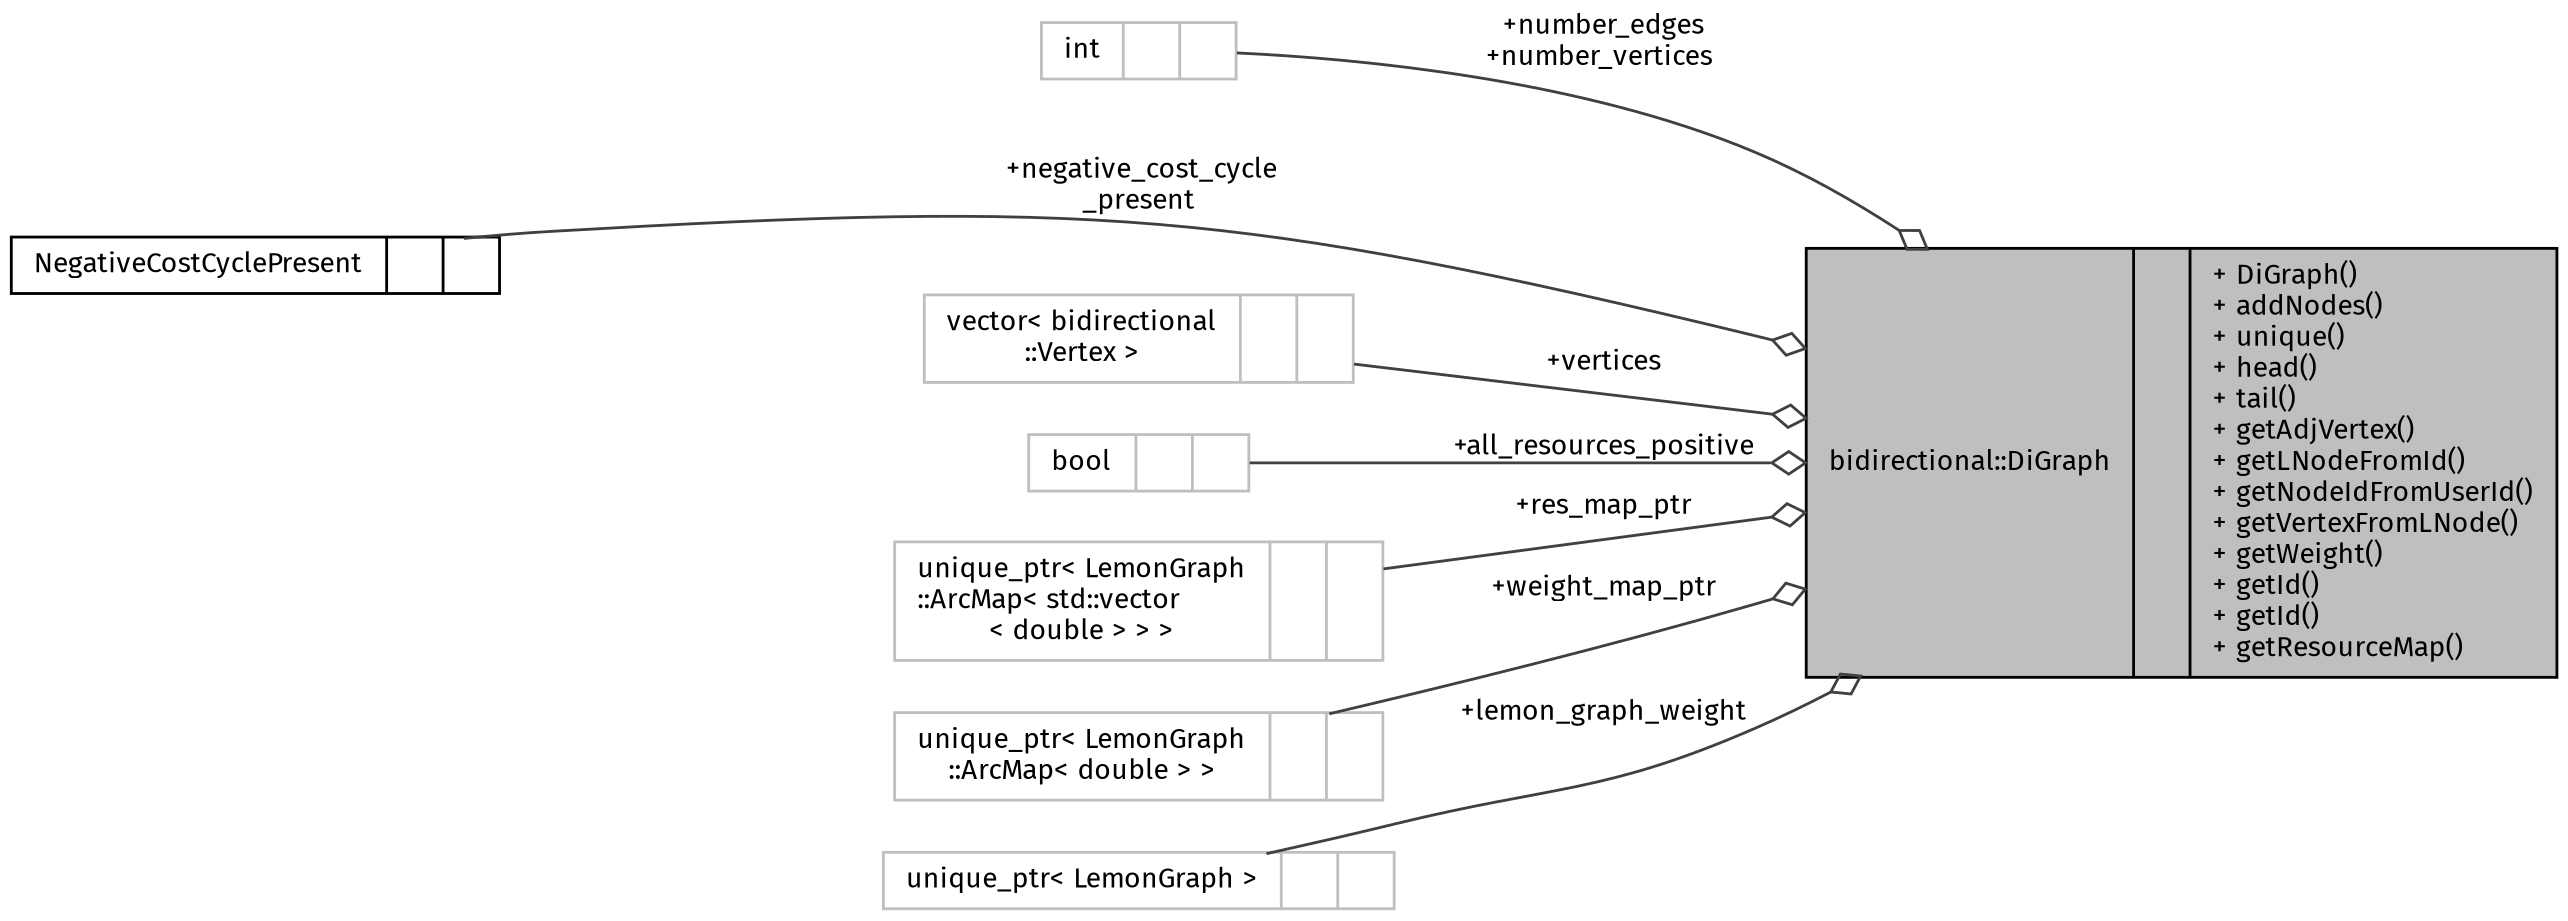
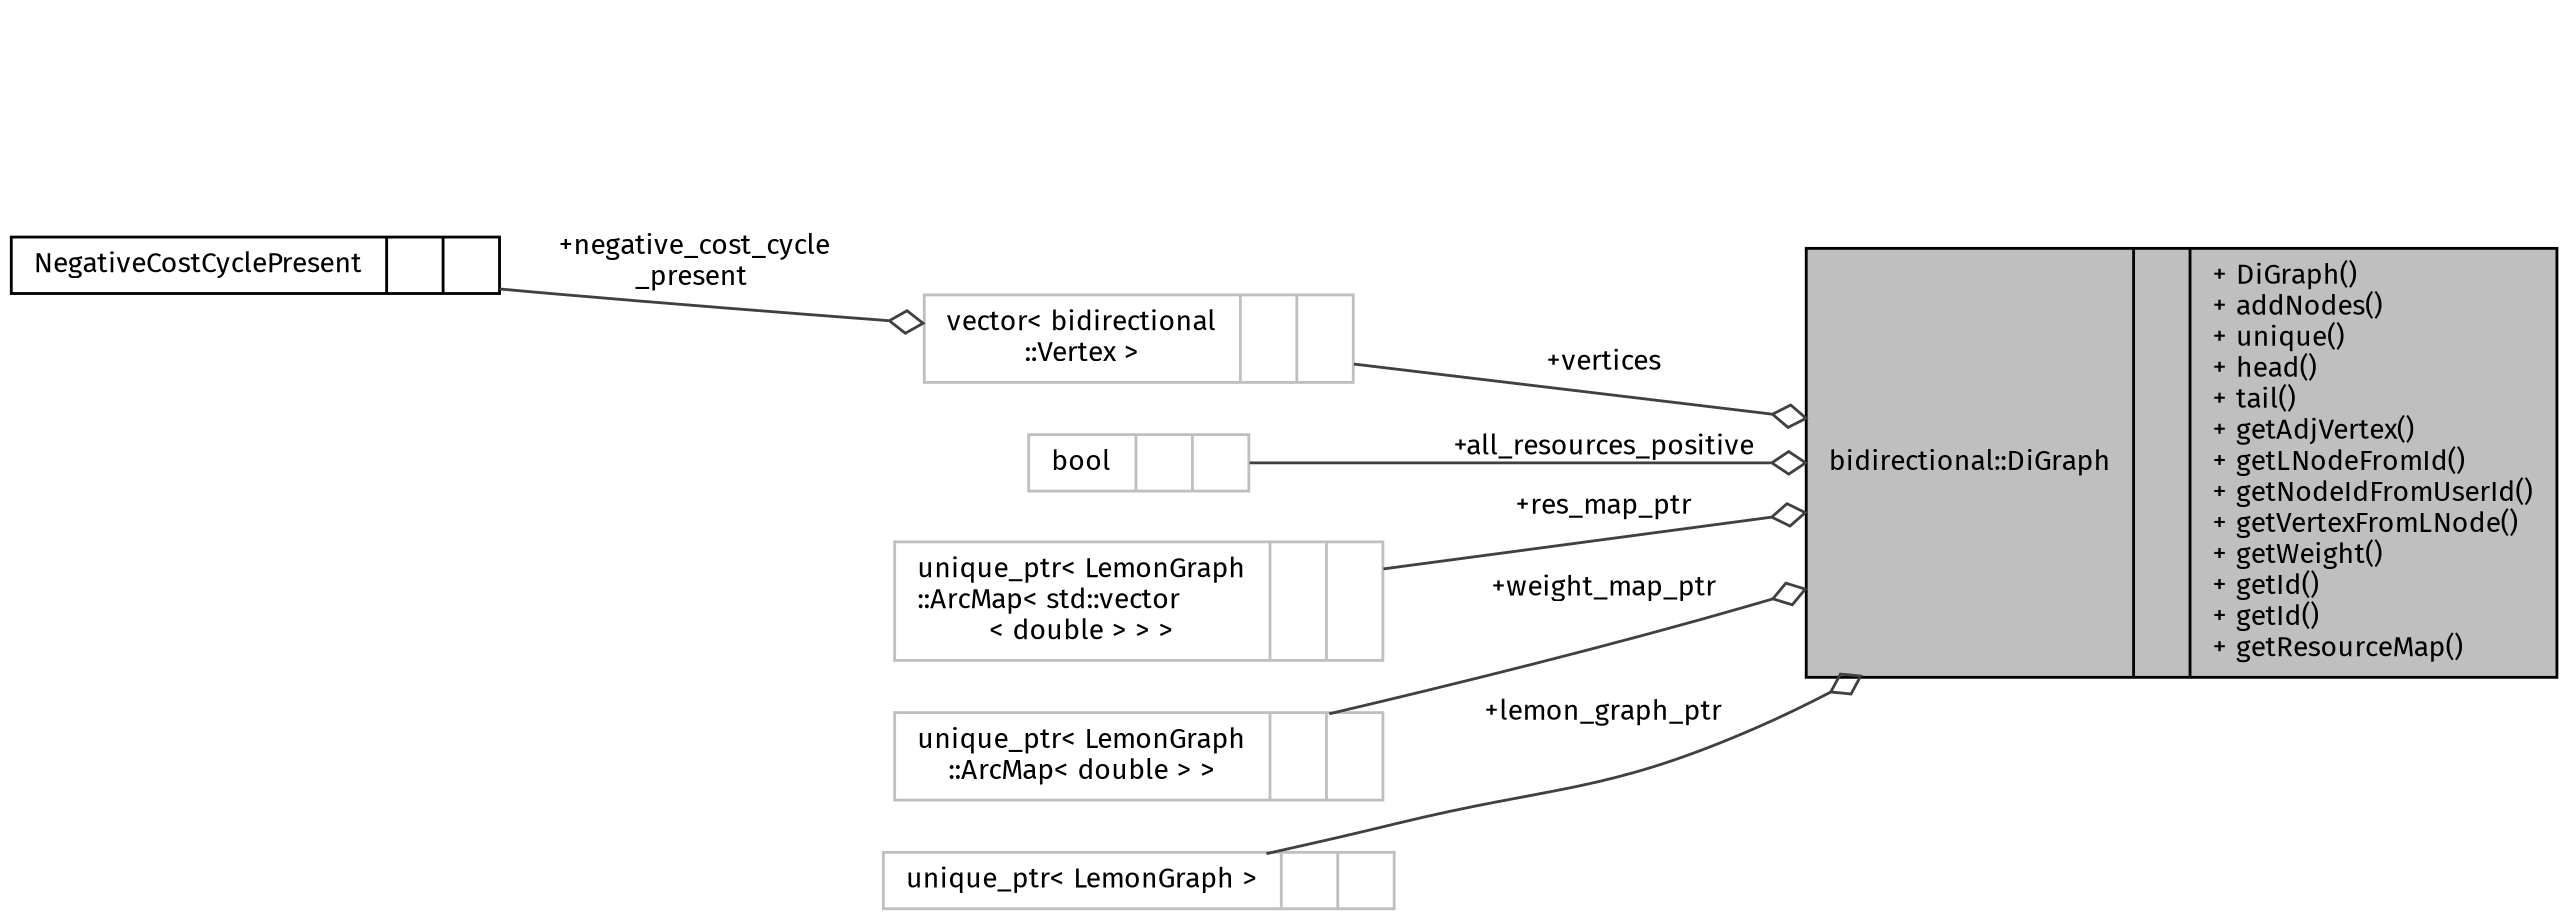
(1139, 51) -> none
(1123, 222) -> (694, 305)
(1600, 713) -> (1600, 713)
